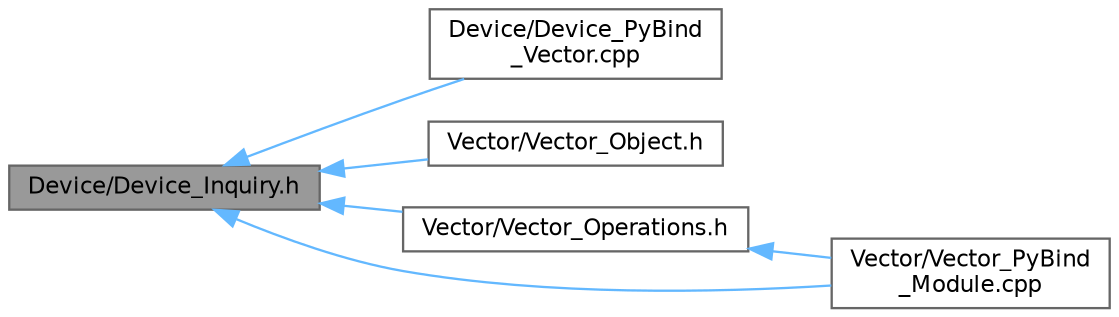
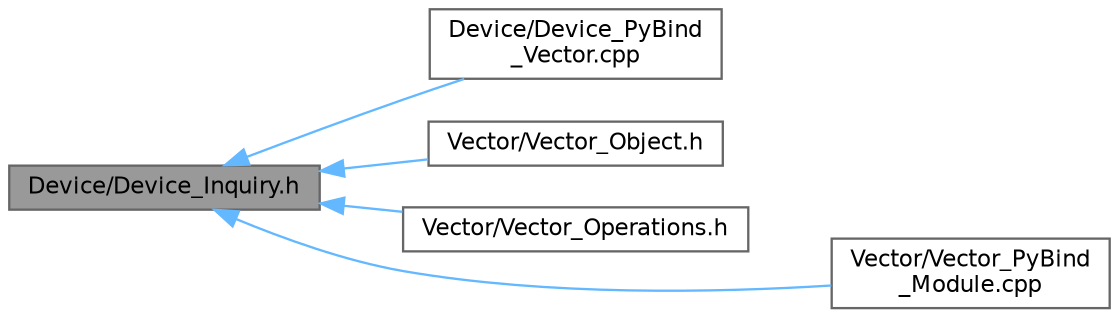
(802, 255) -> none
